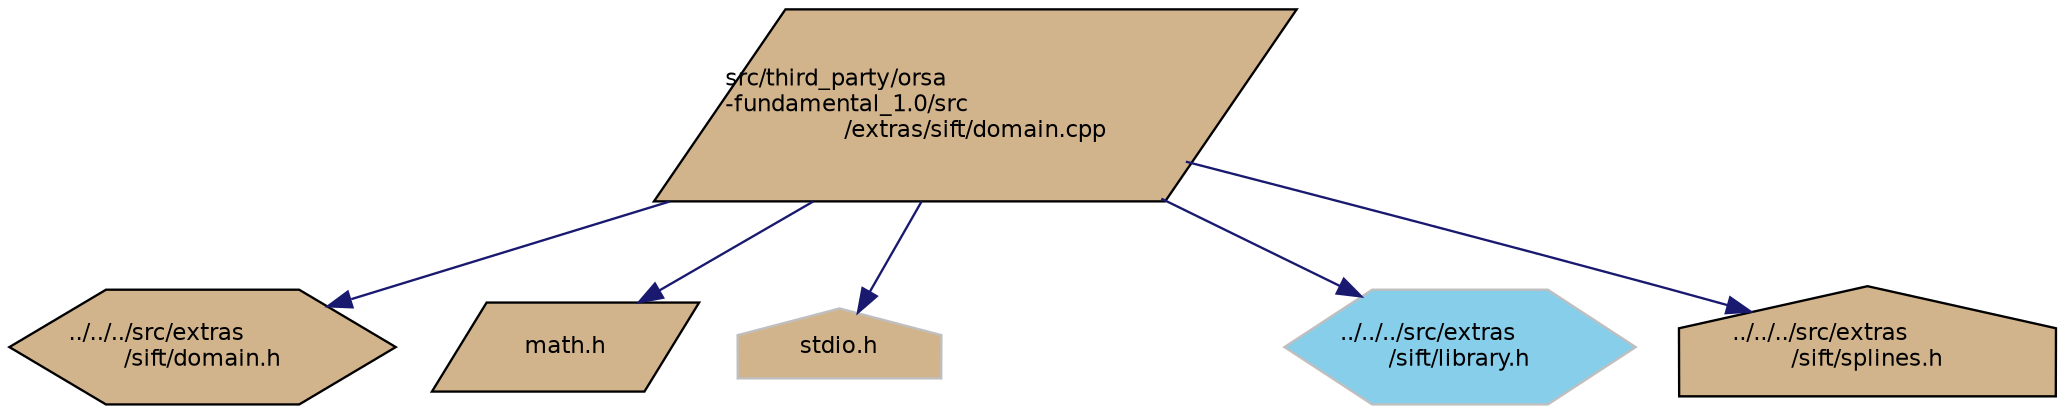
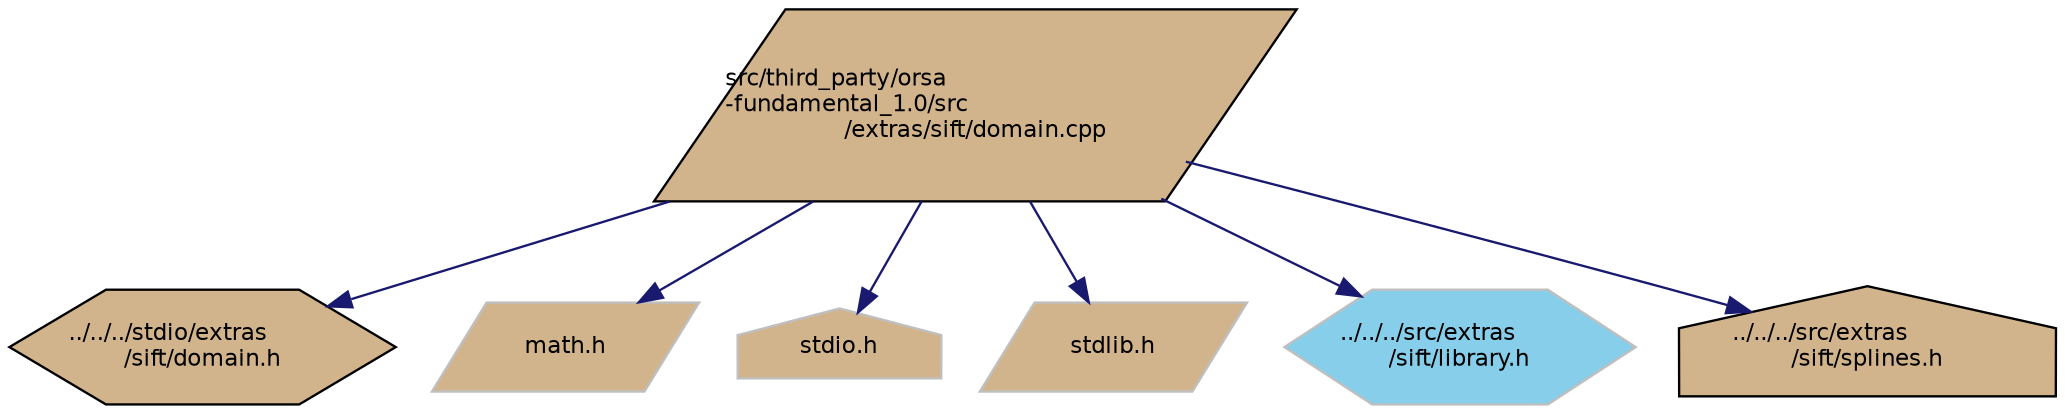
(203, 347) -> (203, 347)
(566, 347) -> (566, 347)
none -> (1113, 347)
